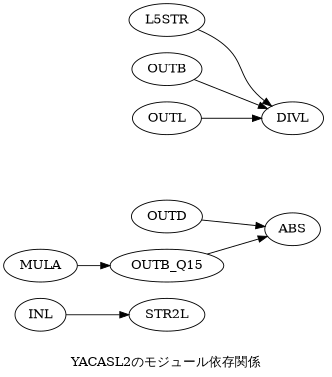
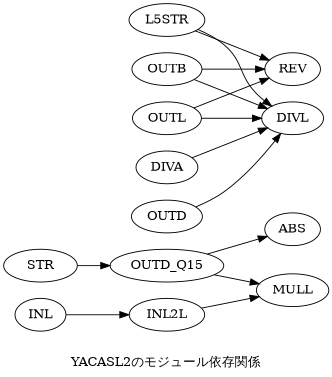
none -> (293, 69)
none -> (167, 167)
(229, 223) -> (240, 179)
(40, 266) -> (40, 266)
(167, 266) -> (167, 266)
none -> (293, 290)
(167, 315) -> (167, 315)
